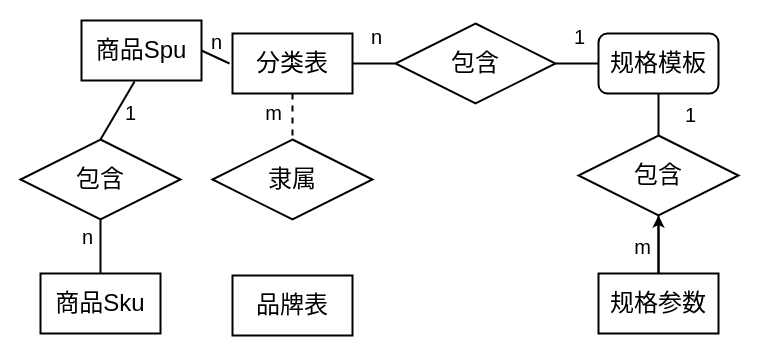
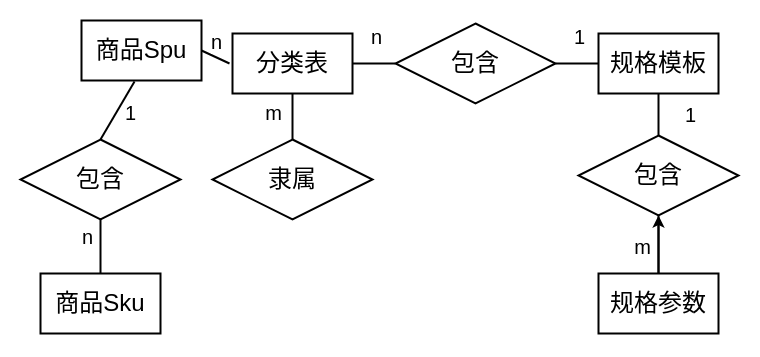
(659, 64) -> (659, 64)
(293, 119) -> (293, 119)
(293, 306) -> none
